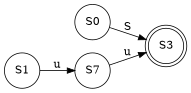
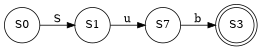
(124, 32) -> (53, 25)
(128, 53) -> (198, 19)
